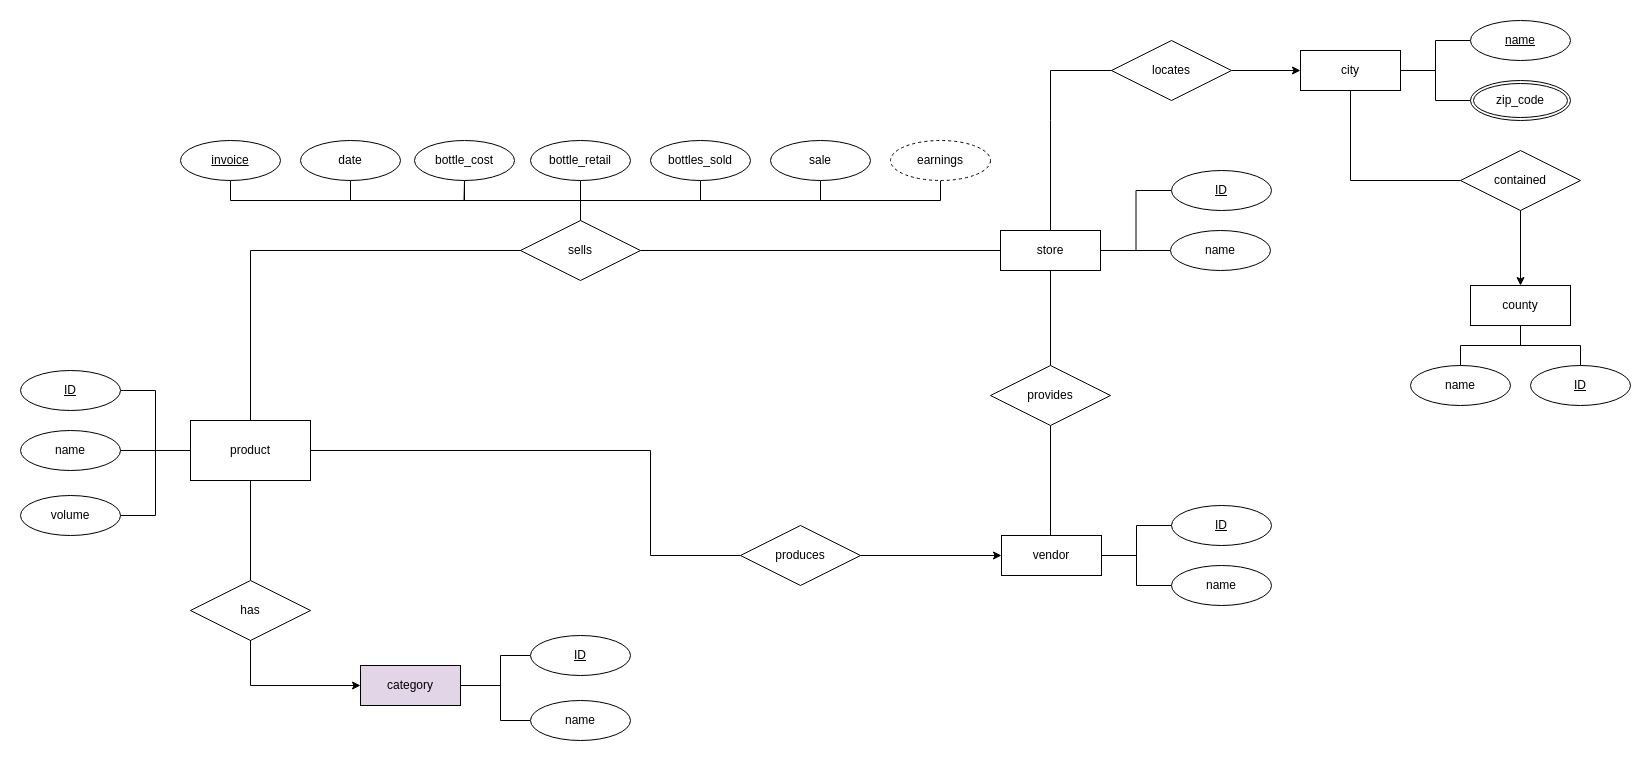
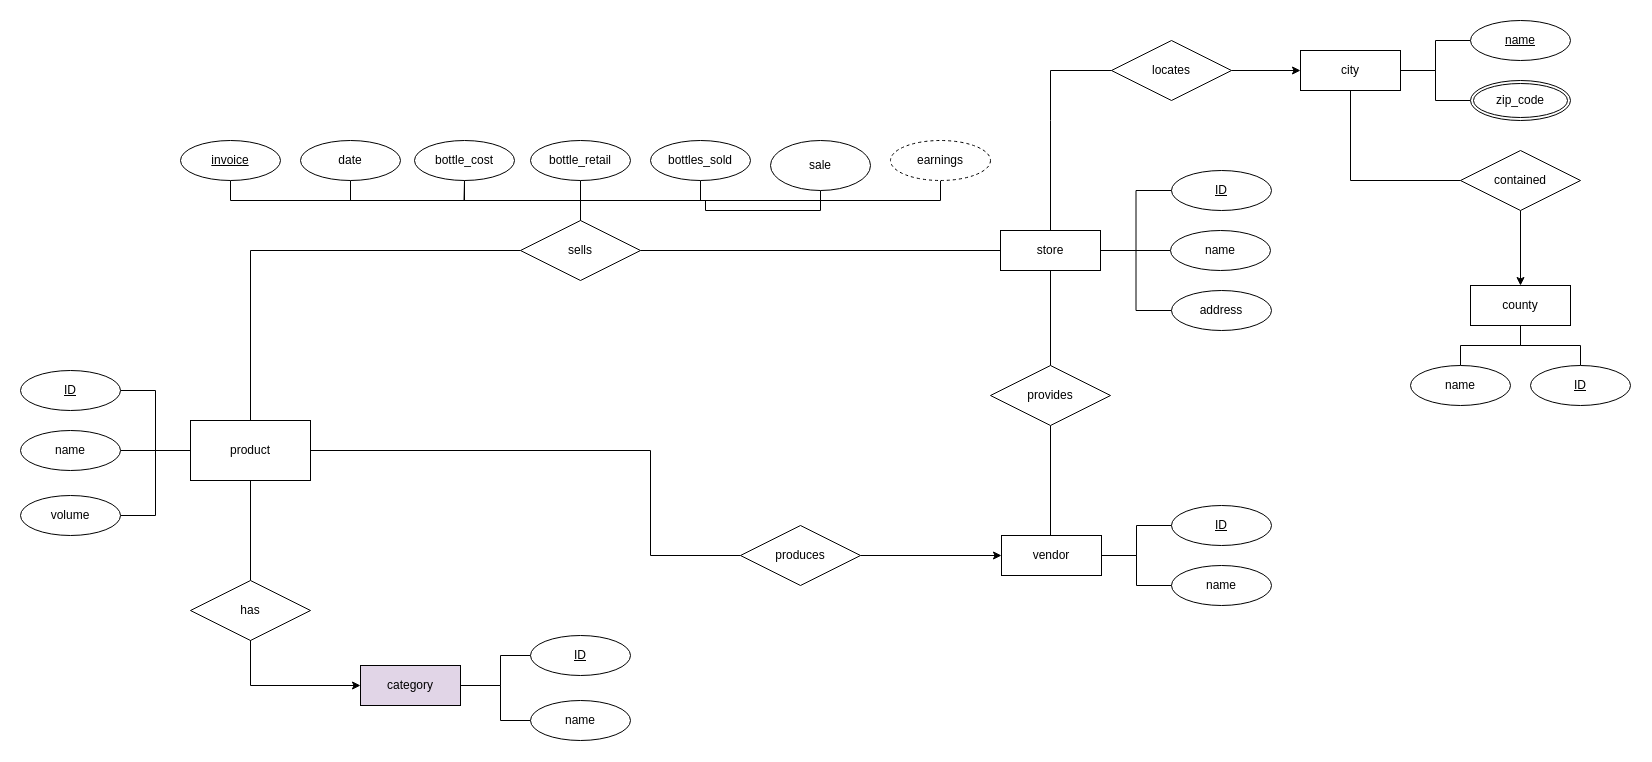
(821, 161) -> (821, 166)
none -> (1136, 299)
none -> (1222, 311)
